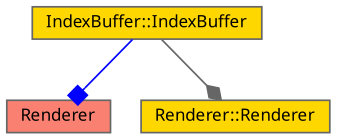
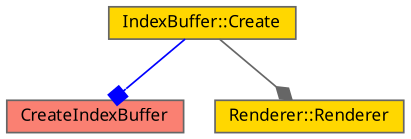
(147, 23) -> (202, 23)
(59, 116) -> (95, 116)
